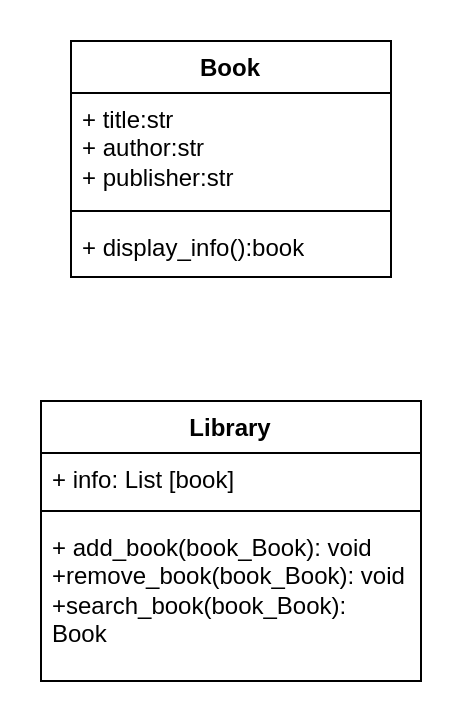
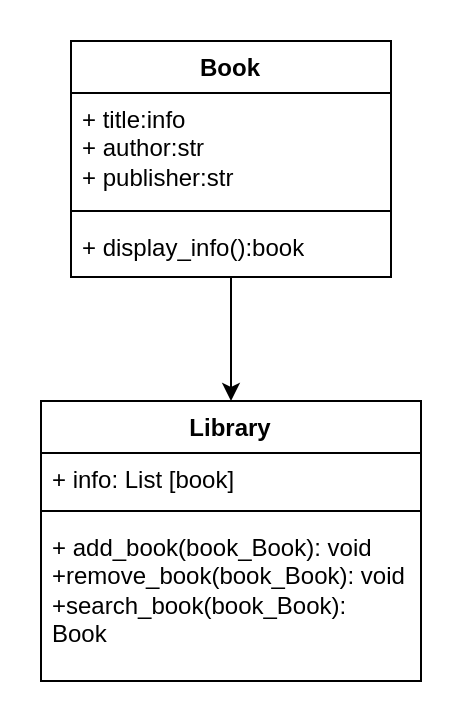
(171, 150) -> (171, 150)
none -> (231, 334)
